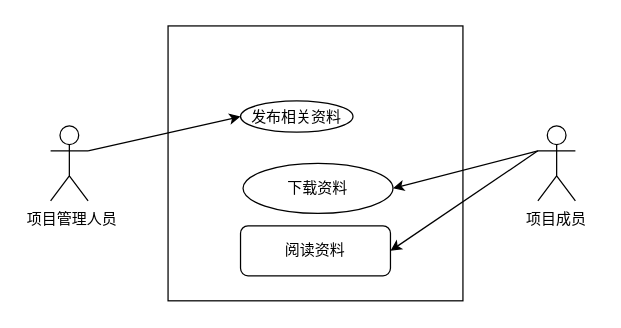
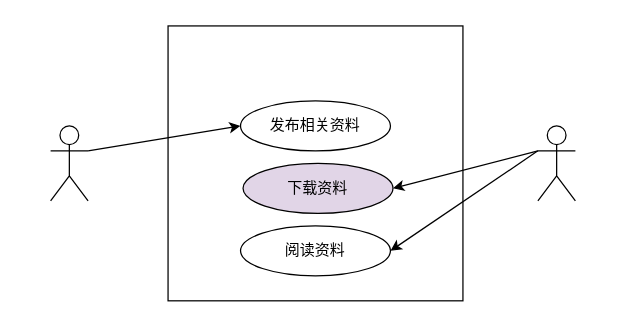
(297, 116) -> (316, 126)
(318, 188) -> (318, 188)
(73, 219) -> none
(557, 219) -> none
(316, 251) -> (316, 251)
